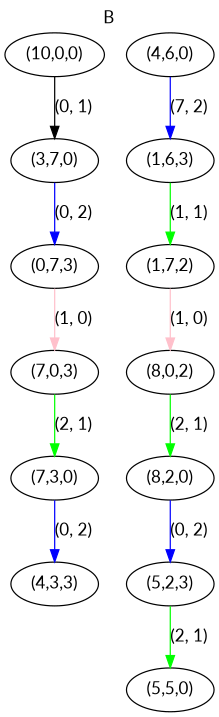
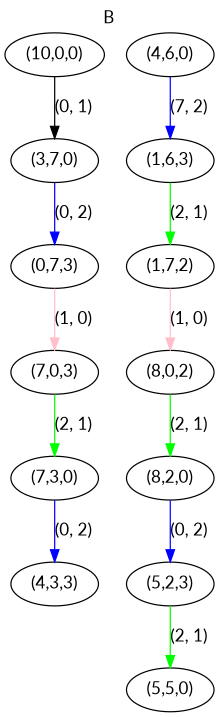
(189, 214) -> (189, 214)
